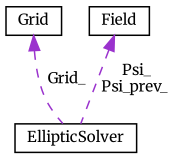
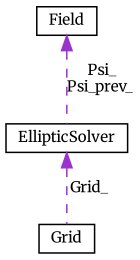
(42, 90) -> (67, 196)
